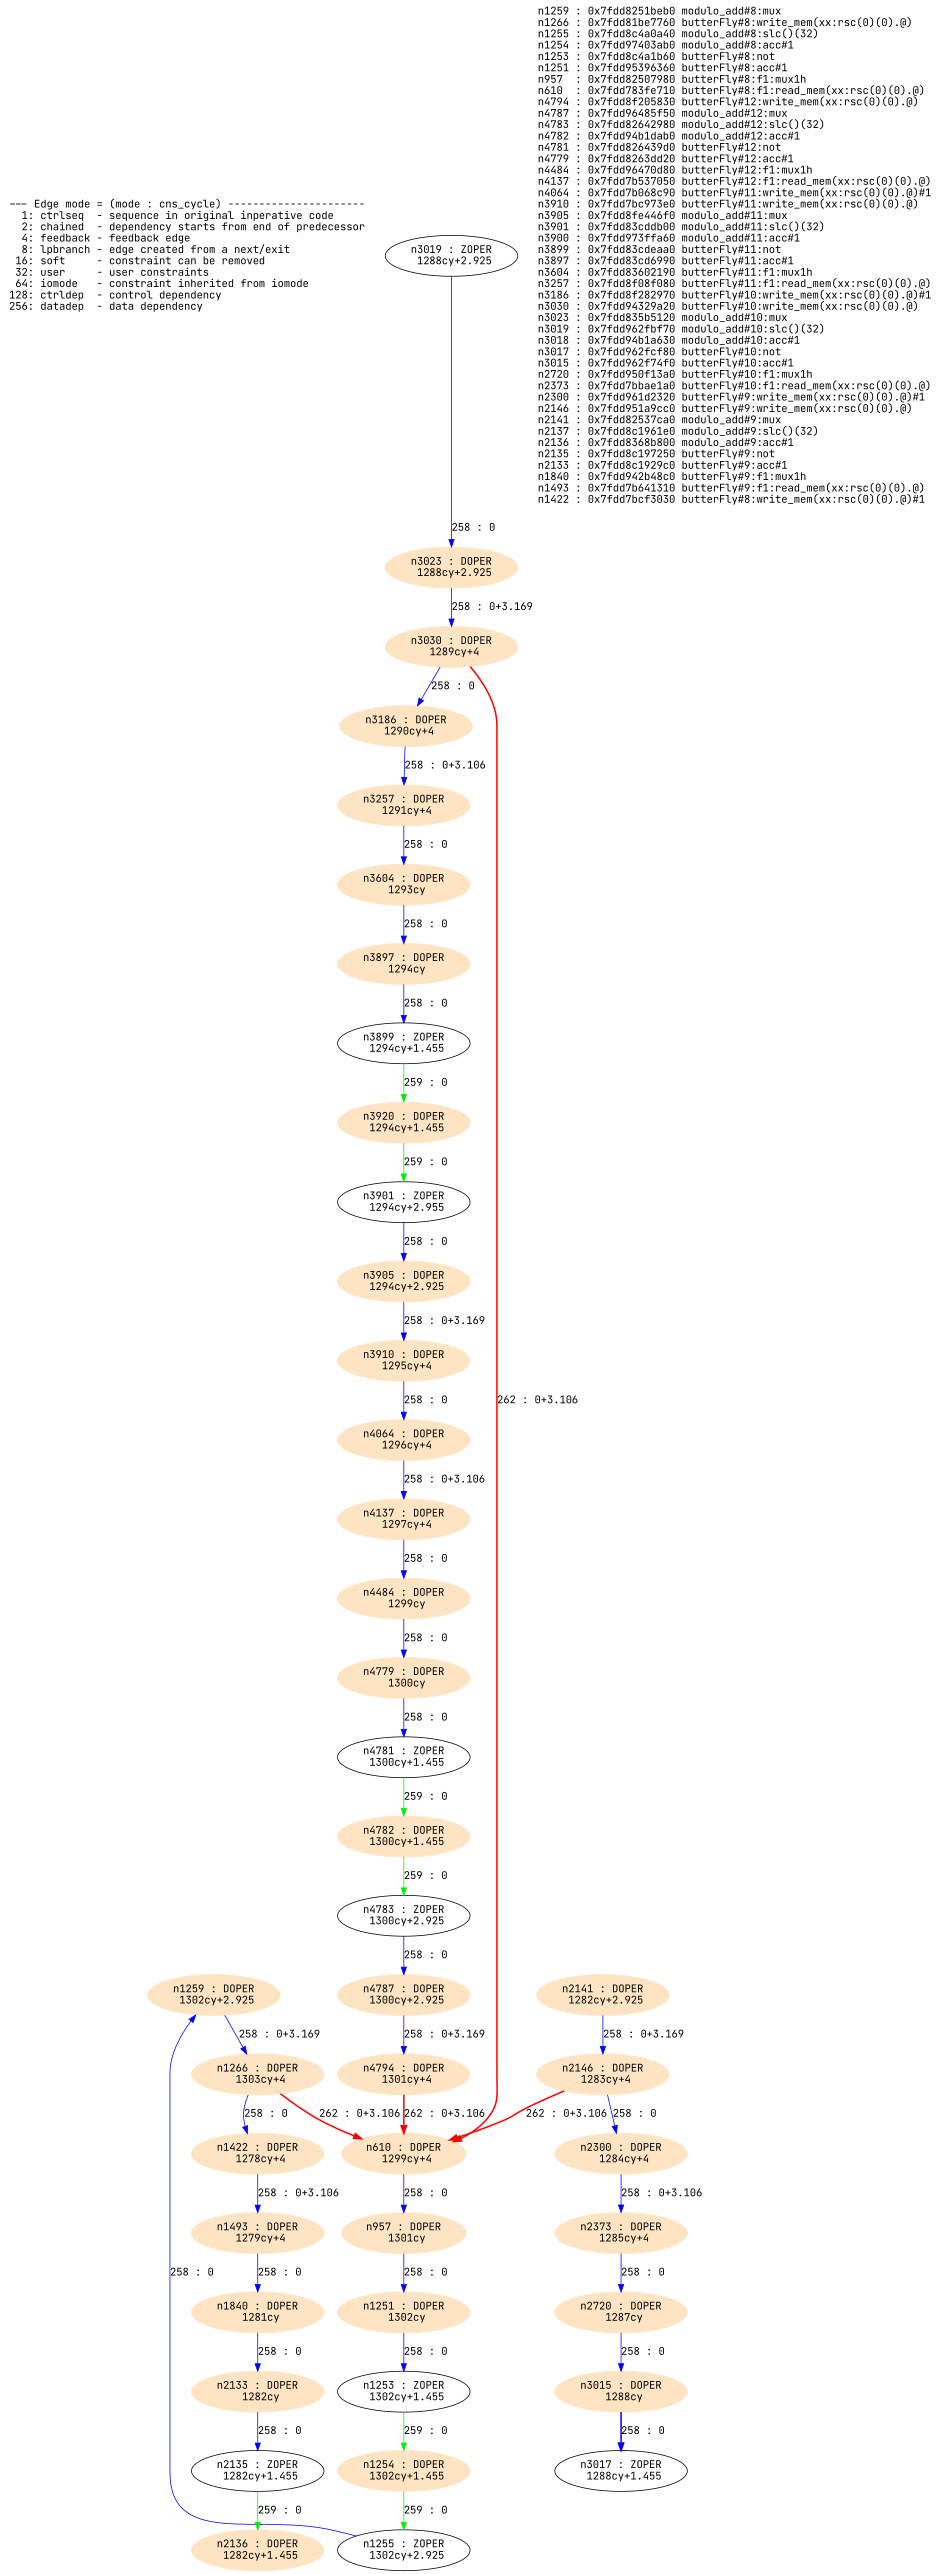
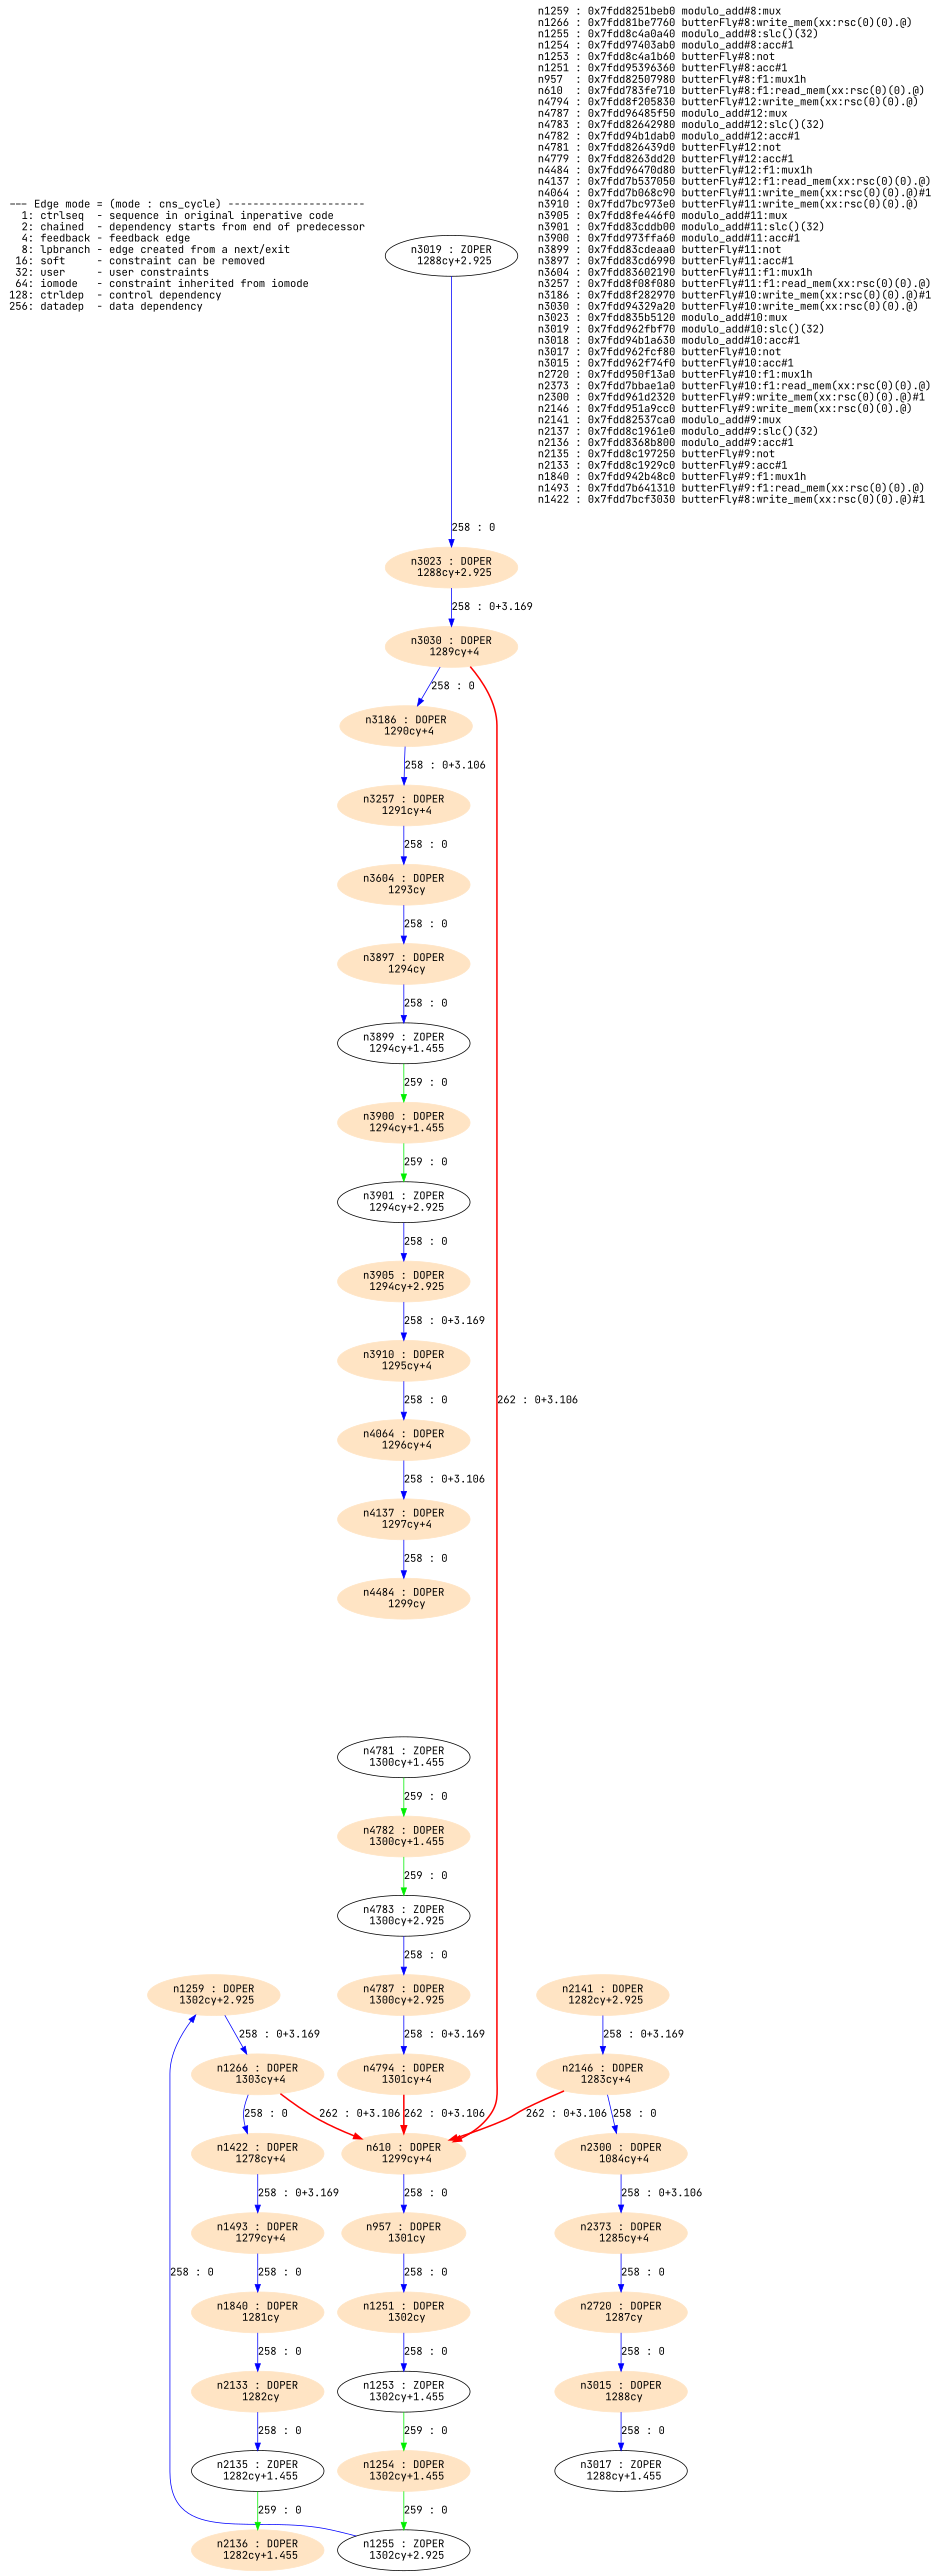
(404, 1123) -> (404, 1123)
(404, 1202) -> (404, 1202)
(404, 1678) -> none
(621, 2154) -> (621, 2154)
(299, 2193) -> (299, 2193)
(621, 2427) -> (621, 2427)
